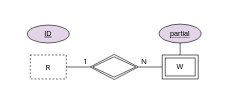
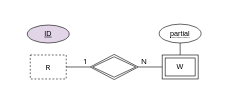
(180, 33) -> (180, 33)
